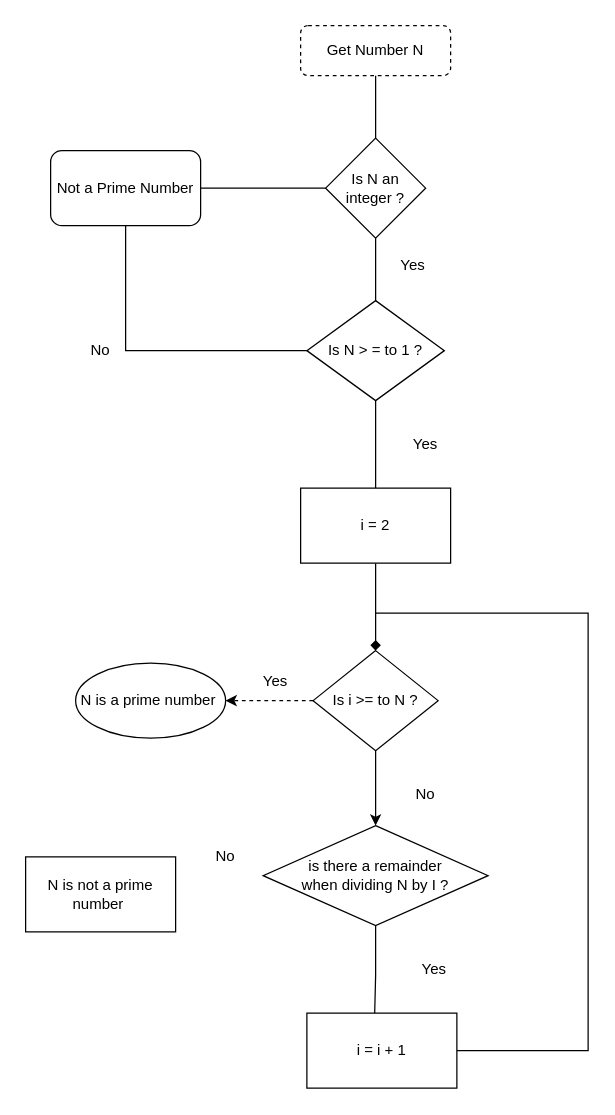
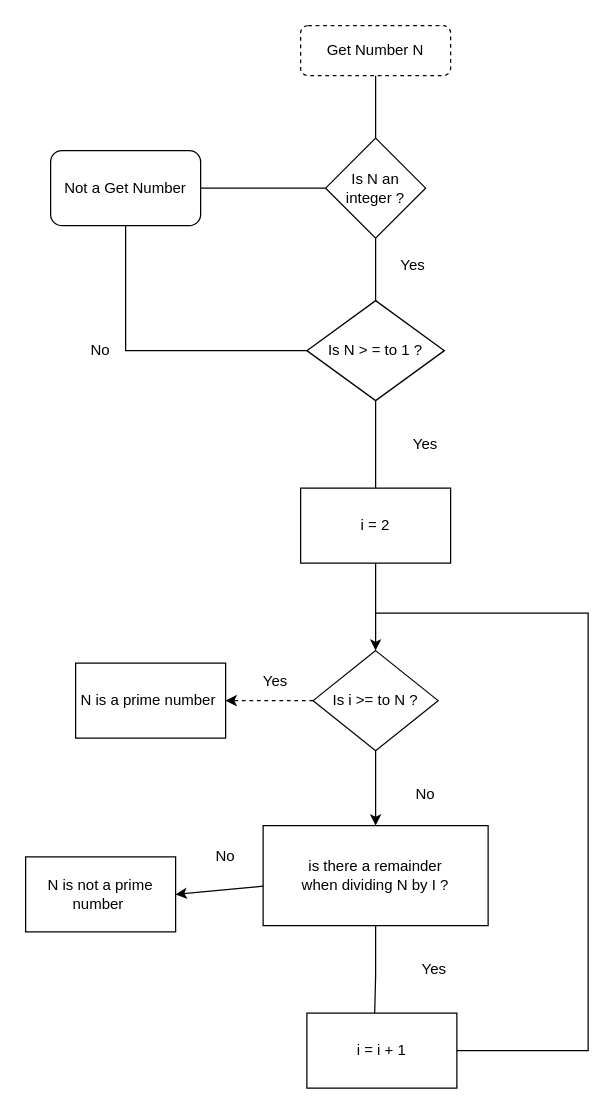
(126, 188) -> (126, 188)
(376, 639) -> (376, 640)
(151, 701) -> (151, 701)
(376, 876) -> (376, 876)
none -> (224, 890)
